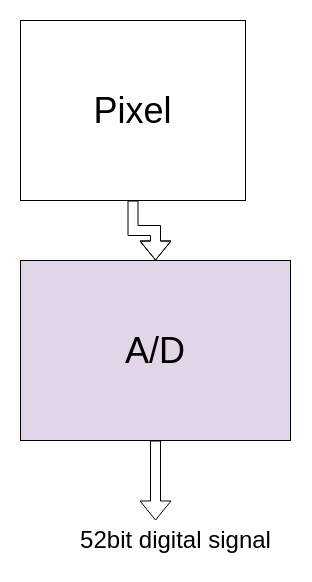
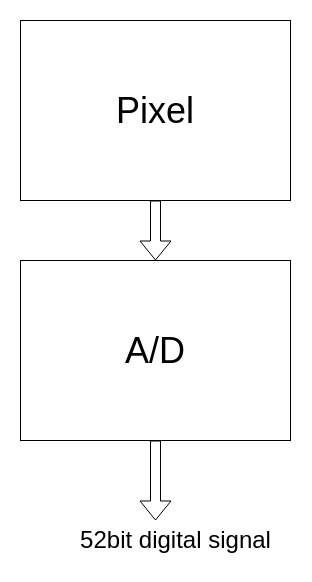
(133, 111) -> (156, 111)
(156, 351) -> (156, 351)
